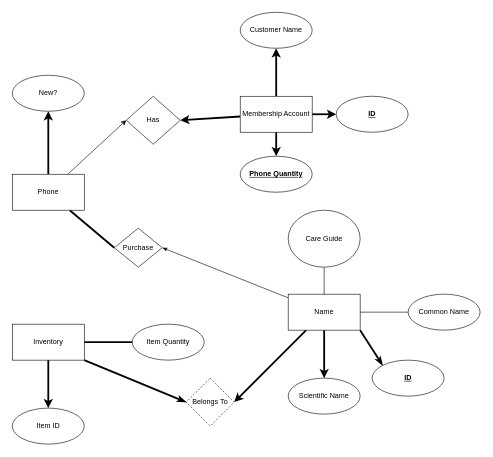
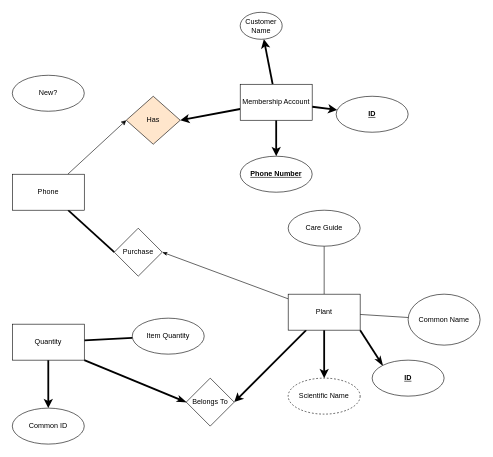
(276, 30) -> (261, 26)
(276, 114) -> (276, 102)
(153, 120) -> (153, 120)
(48, 146) -> none
(276, 174) -> (276, 174)
(324, 239) -> (324, 228)
(138, 248) -> (138, 252)
(324, 312) -> (324, 312)
(444, 312) -> (444, 320)
(48, 342) -> (48, 342)
(168, 342) -> (168, 336)
(324, 396) -> (324, 396)
(210, 402) -> (210, 402)
(48, 426) -> (48, 426)
